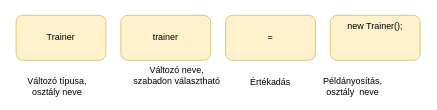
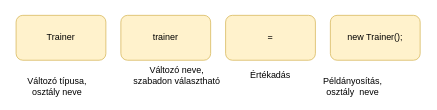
(375, 27) -> (375, 38)
(270, 83) -> (270, 75)
